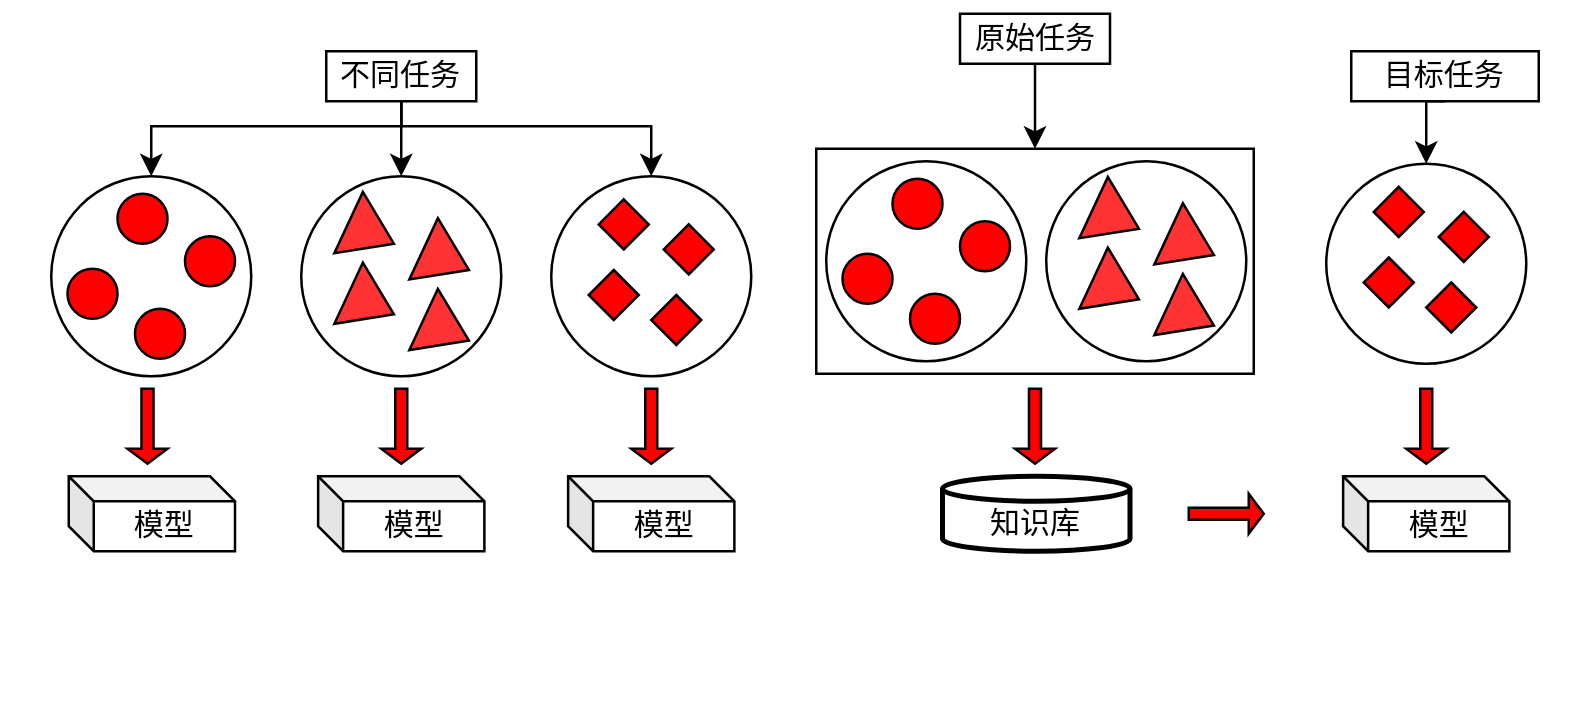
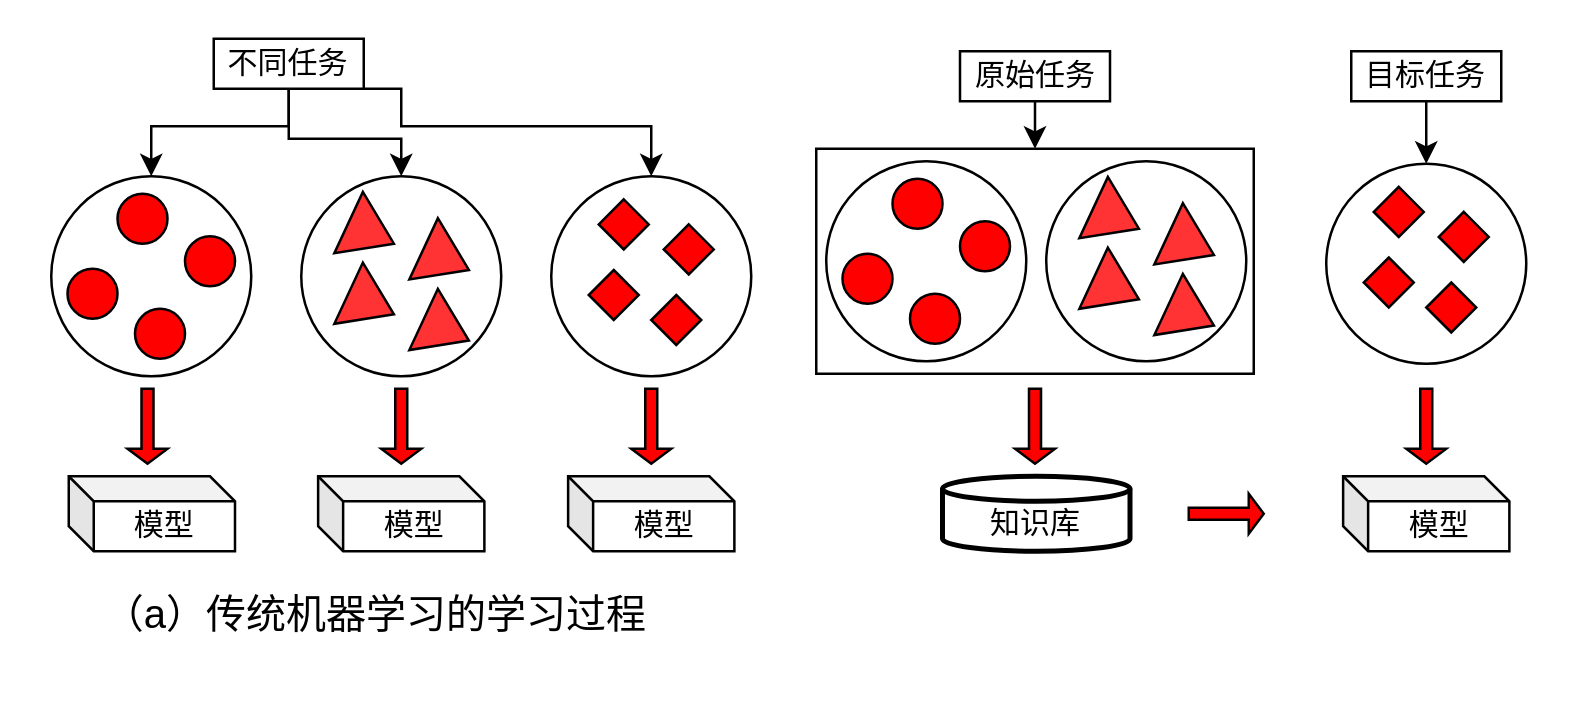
(1035, 39) -> (1035, 76)
(401, 76) -> (289, 64)
(1445, 76) -> (1426, 76)
none -> (376, 614)
